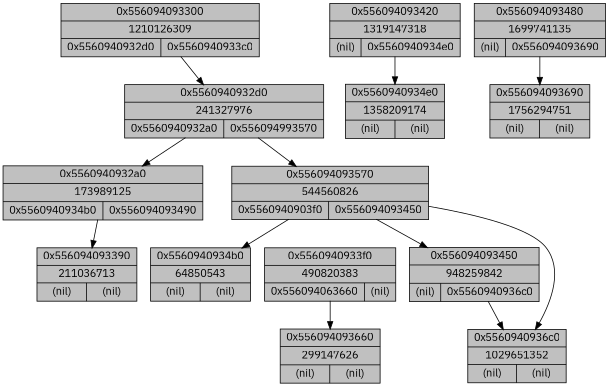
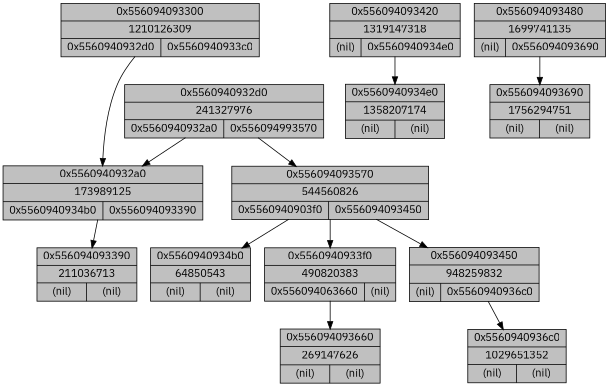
(190, 68) -> (111, 105)
(395, 111) -> (395, 111)
(153, 210) -> (153, 210)
(528, 234) -> (330, 230)
(474, 274) -> (474, 274)
(330, 355) -> (330, 355)
